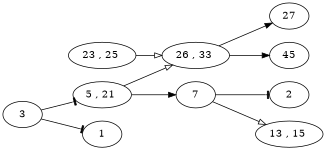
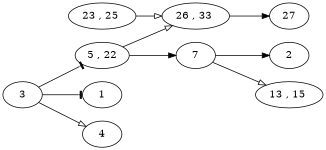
(289, 55) -> none
(102, 95) -> (102, 55)
(241, 95) -> (239, 55)
none -> (102, 134)
